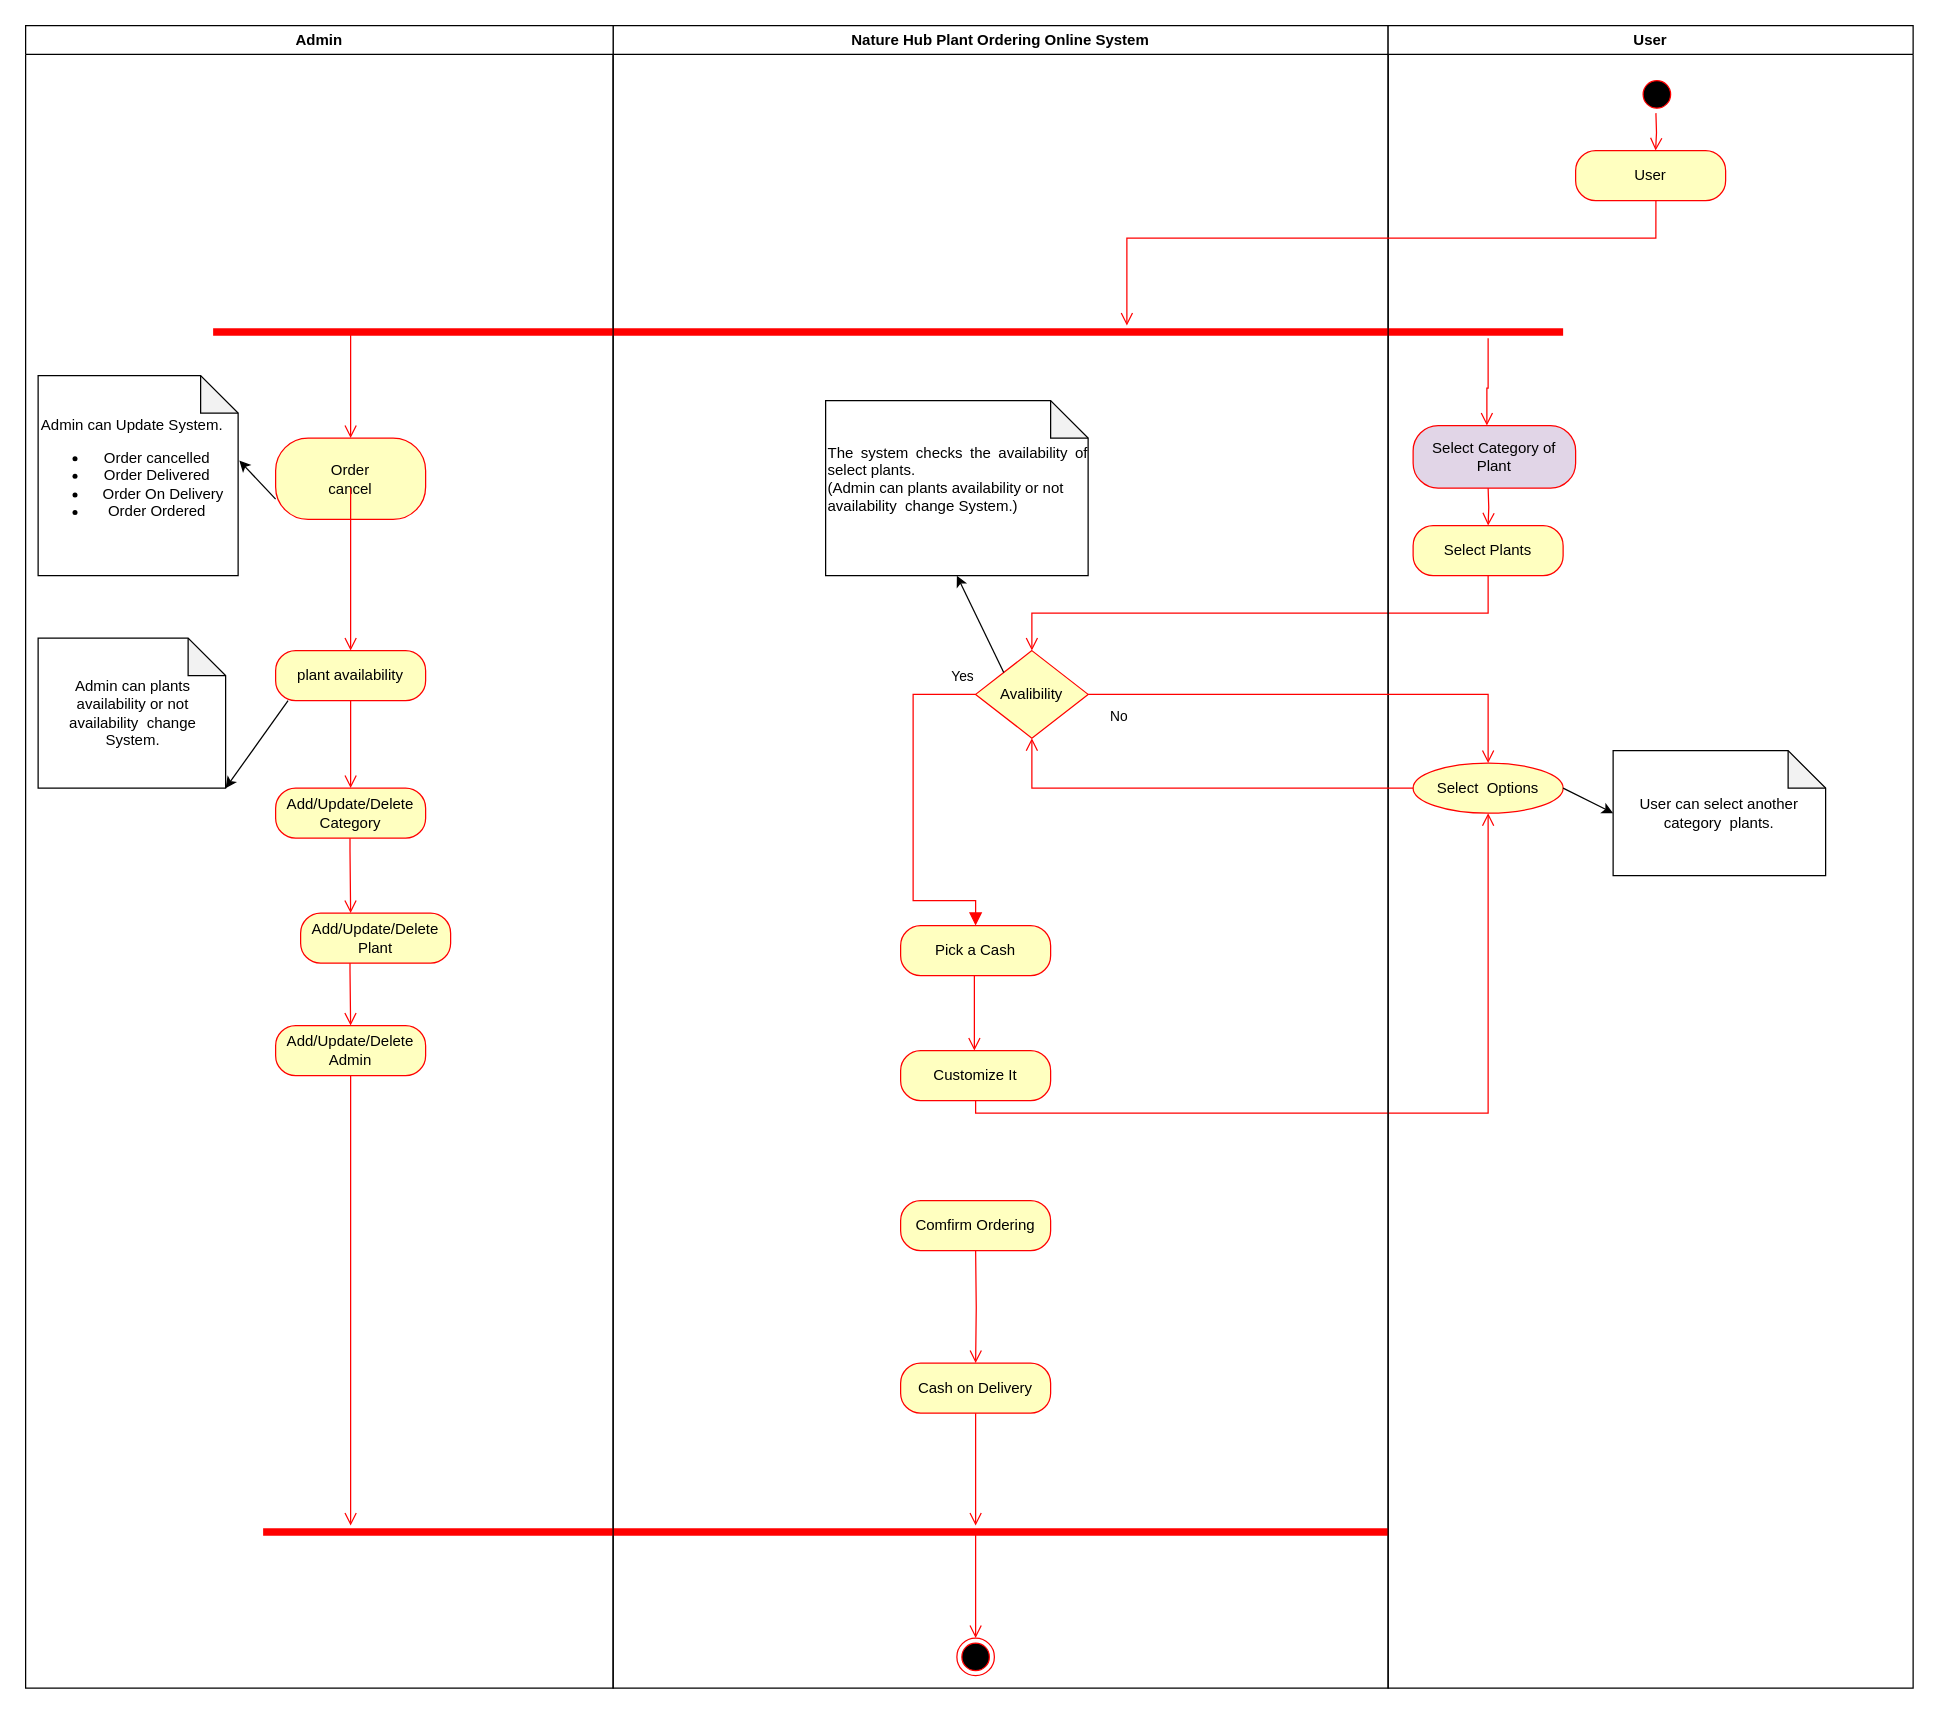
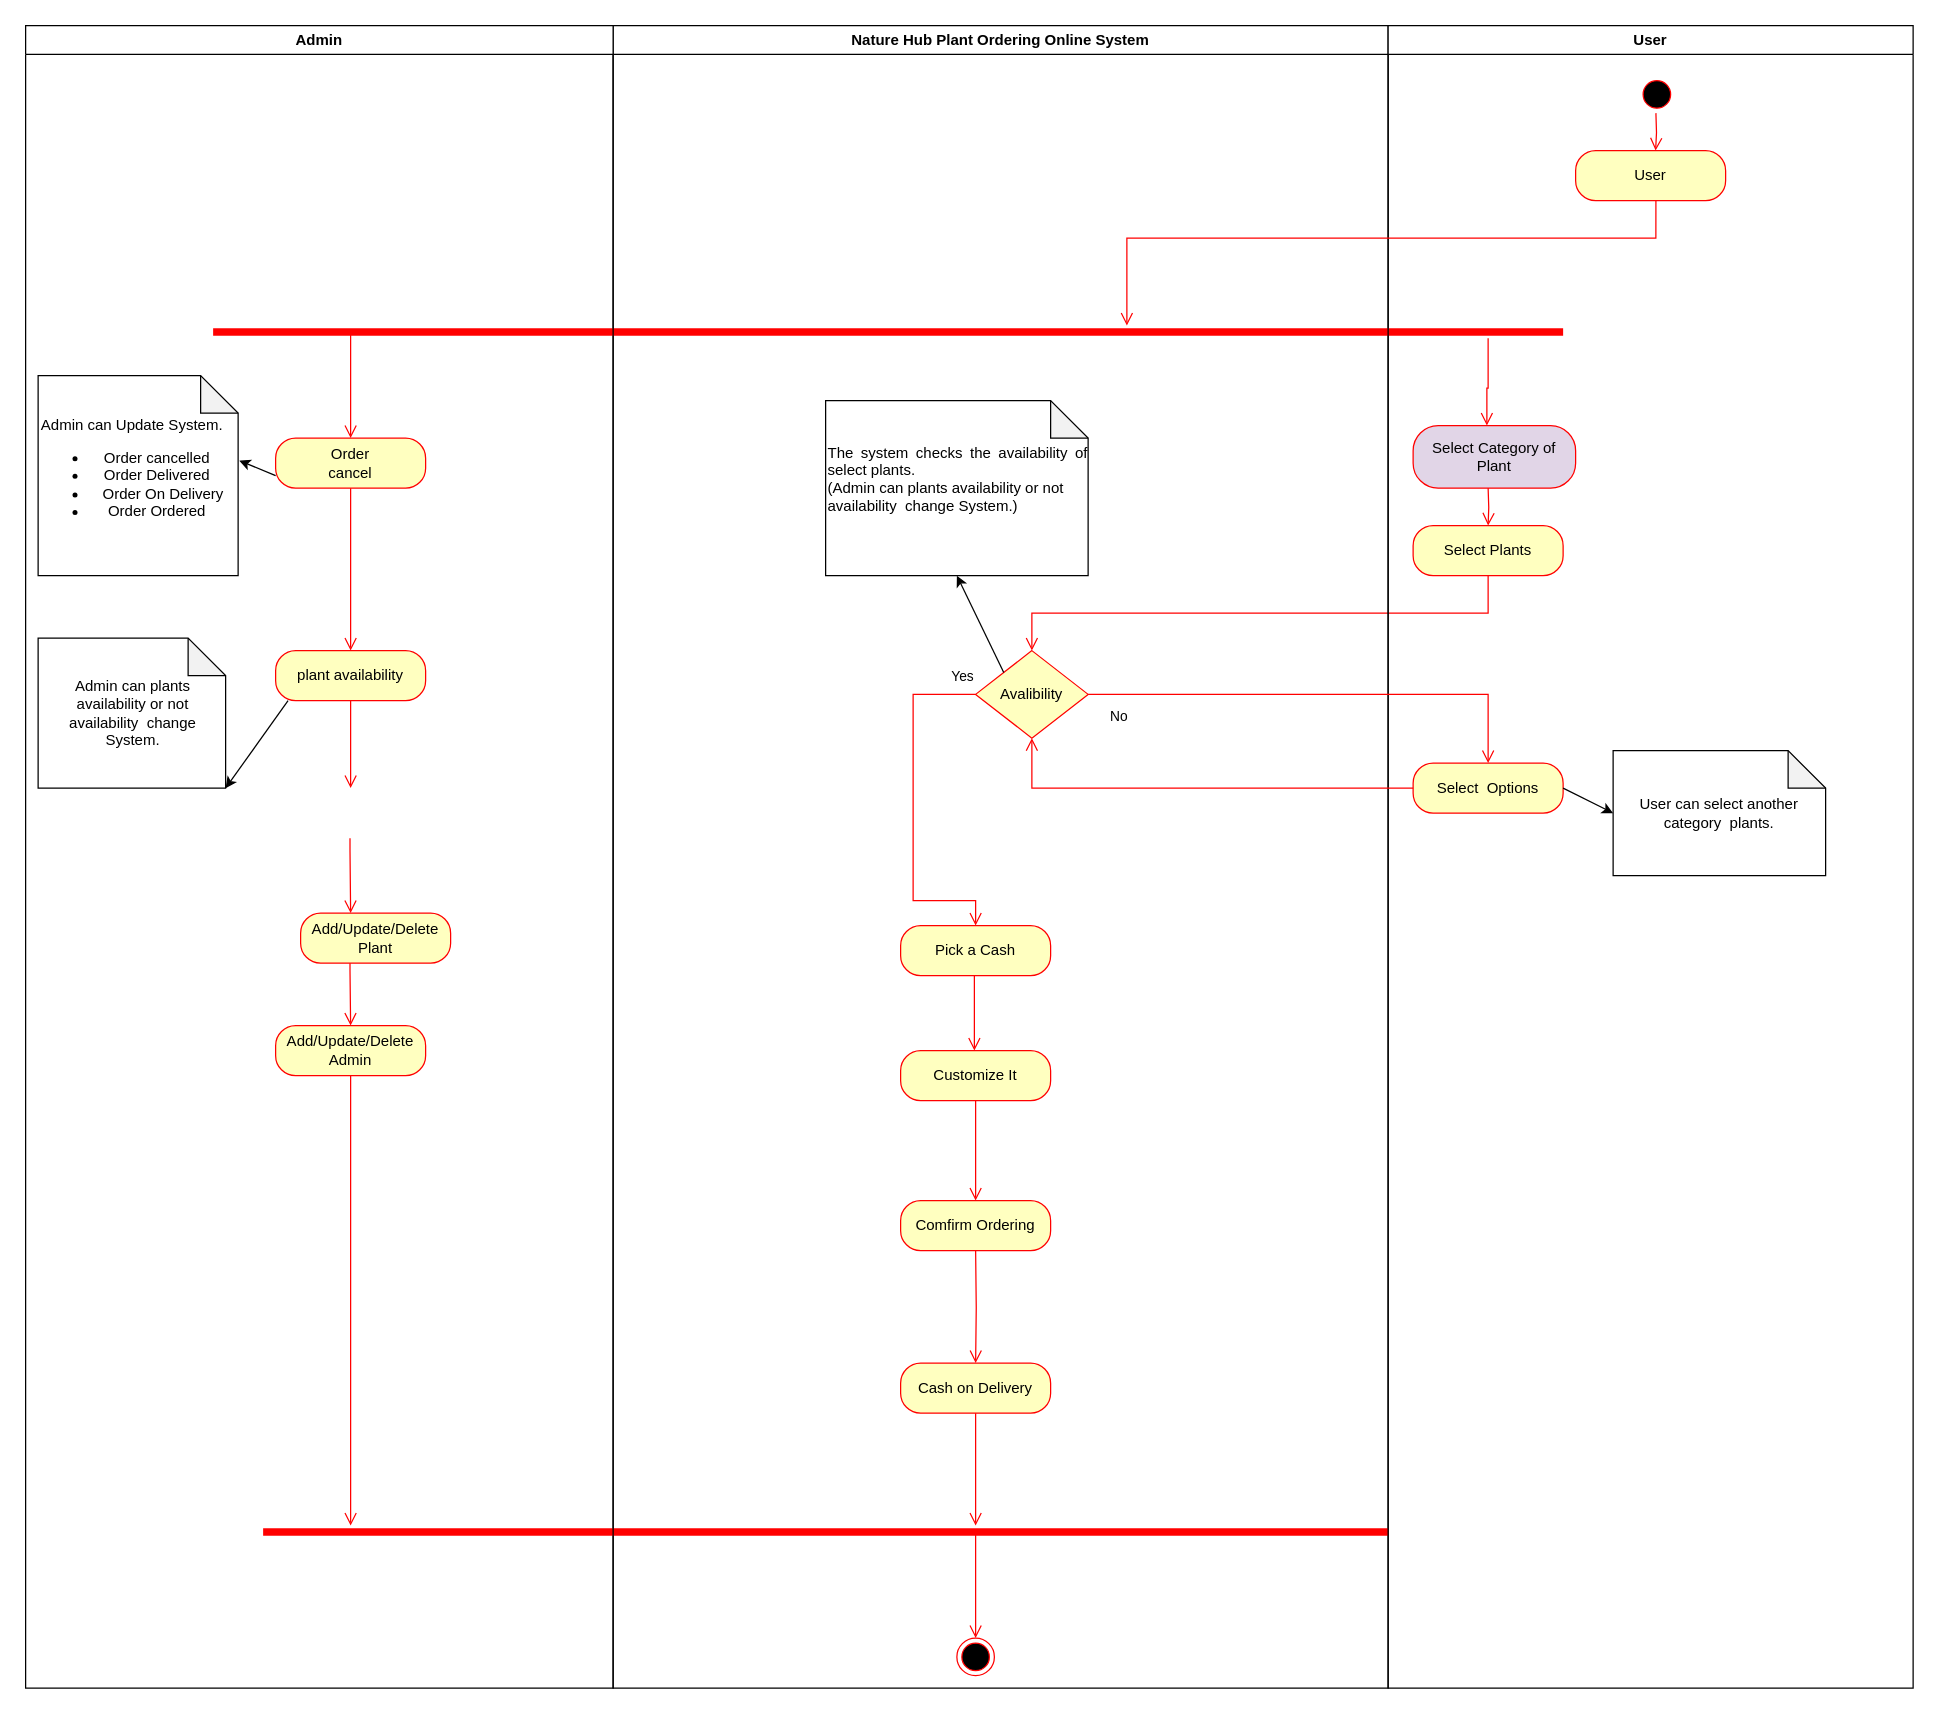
(351, 479) -> (351, 463)
(1488, 788) -> (1488, 788)
(351, 813) -> none
(976, 911) -> (976, 916)
(1379, 1113) -> (976, 1154)
